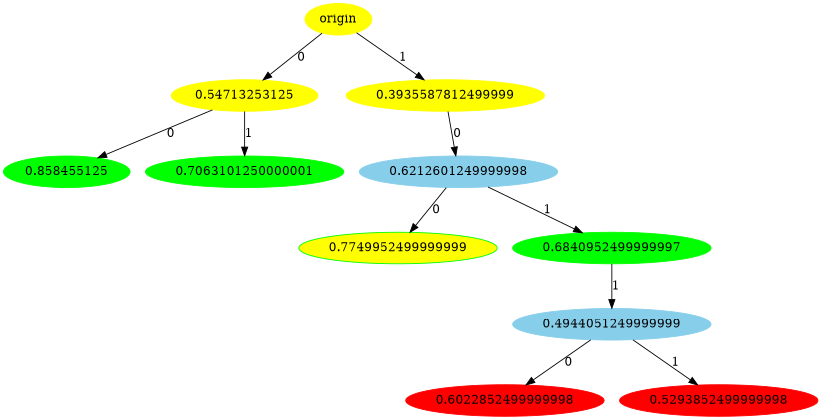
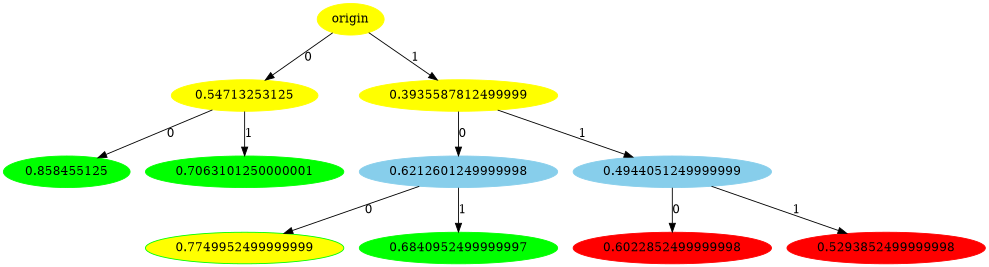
(612, 282) -> (561, 132)
